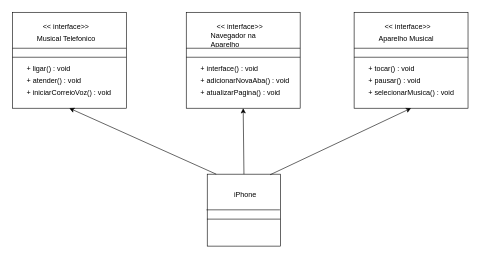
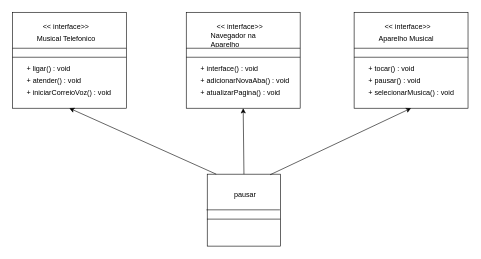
(245, 195) -> (246, 195)
